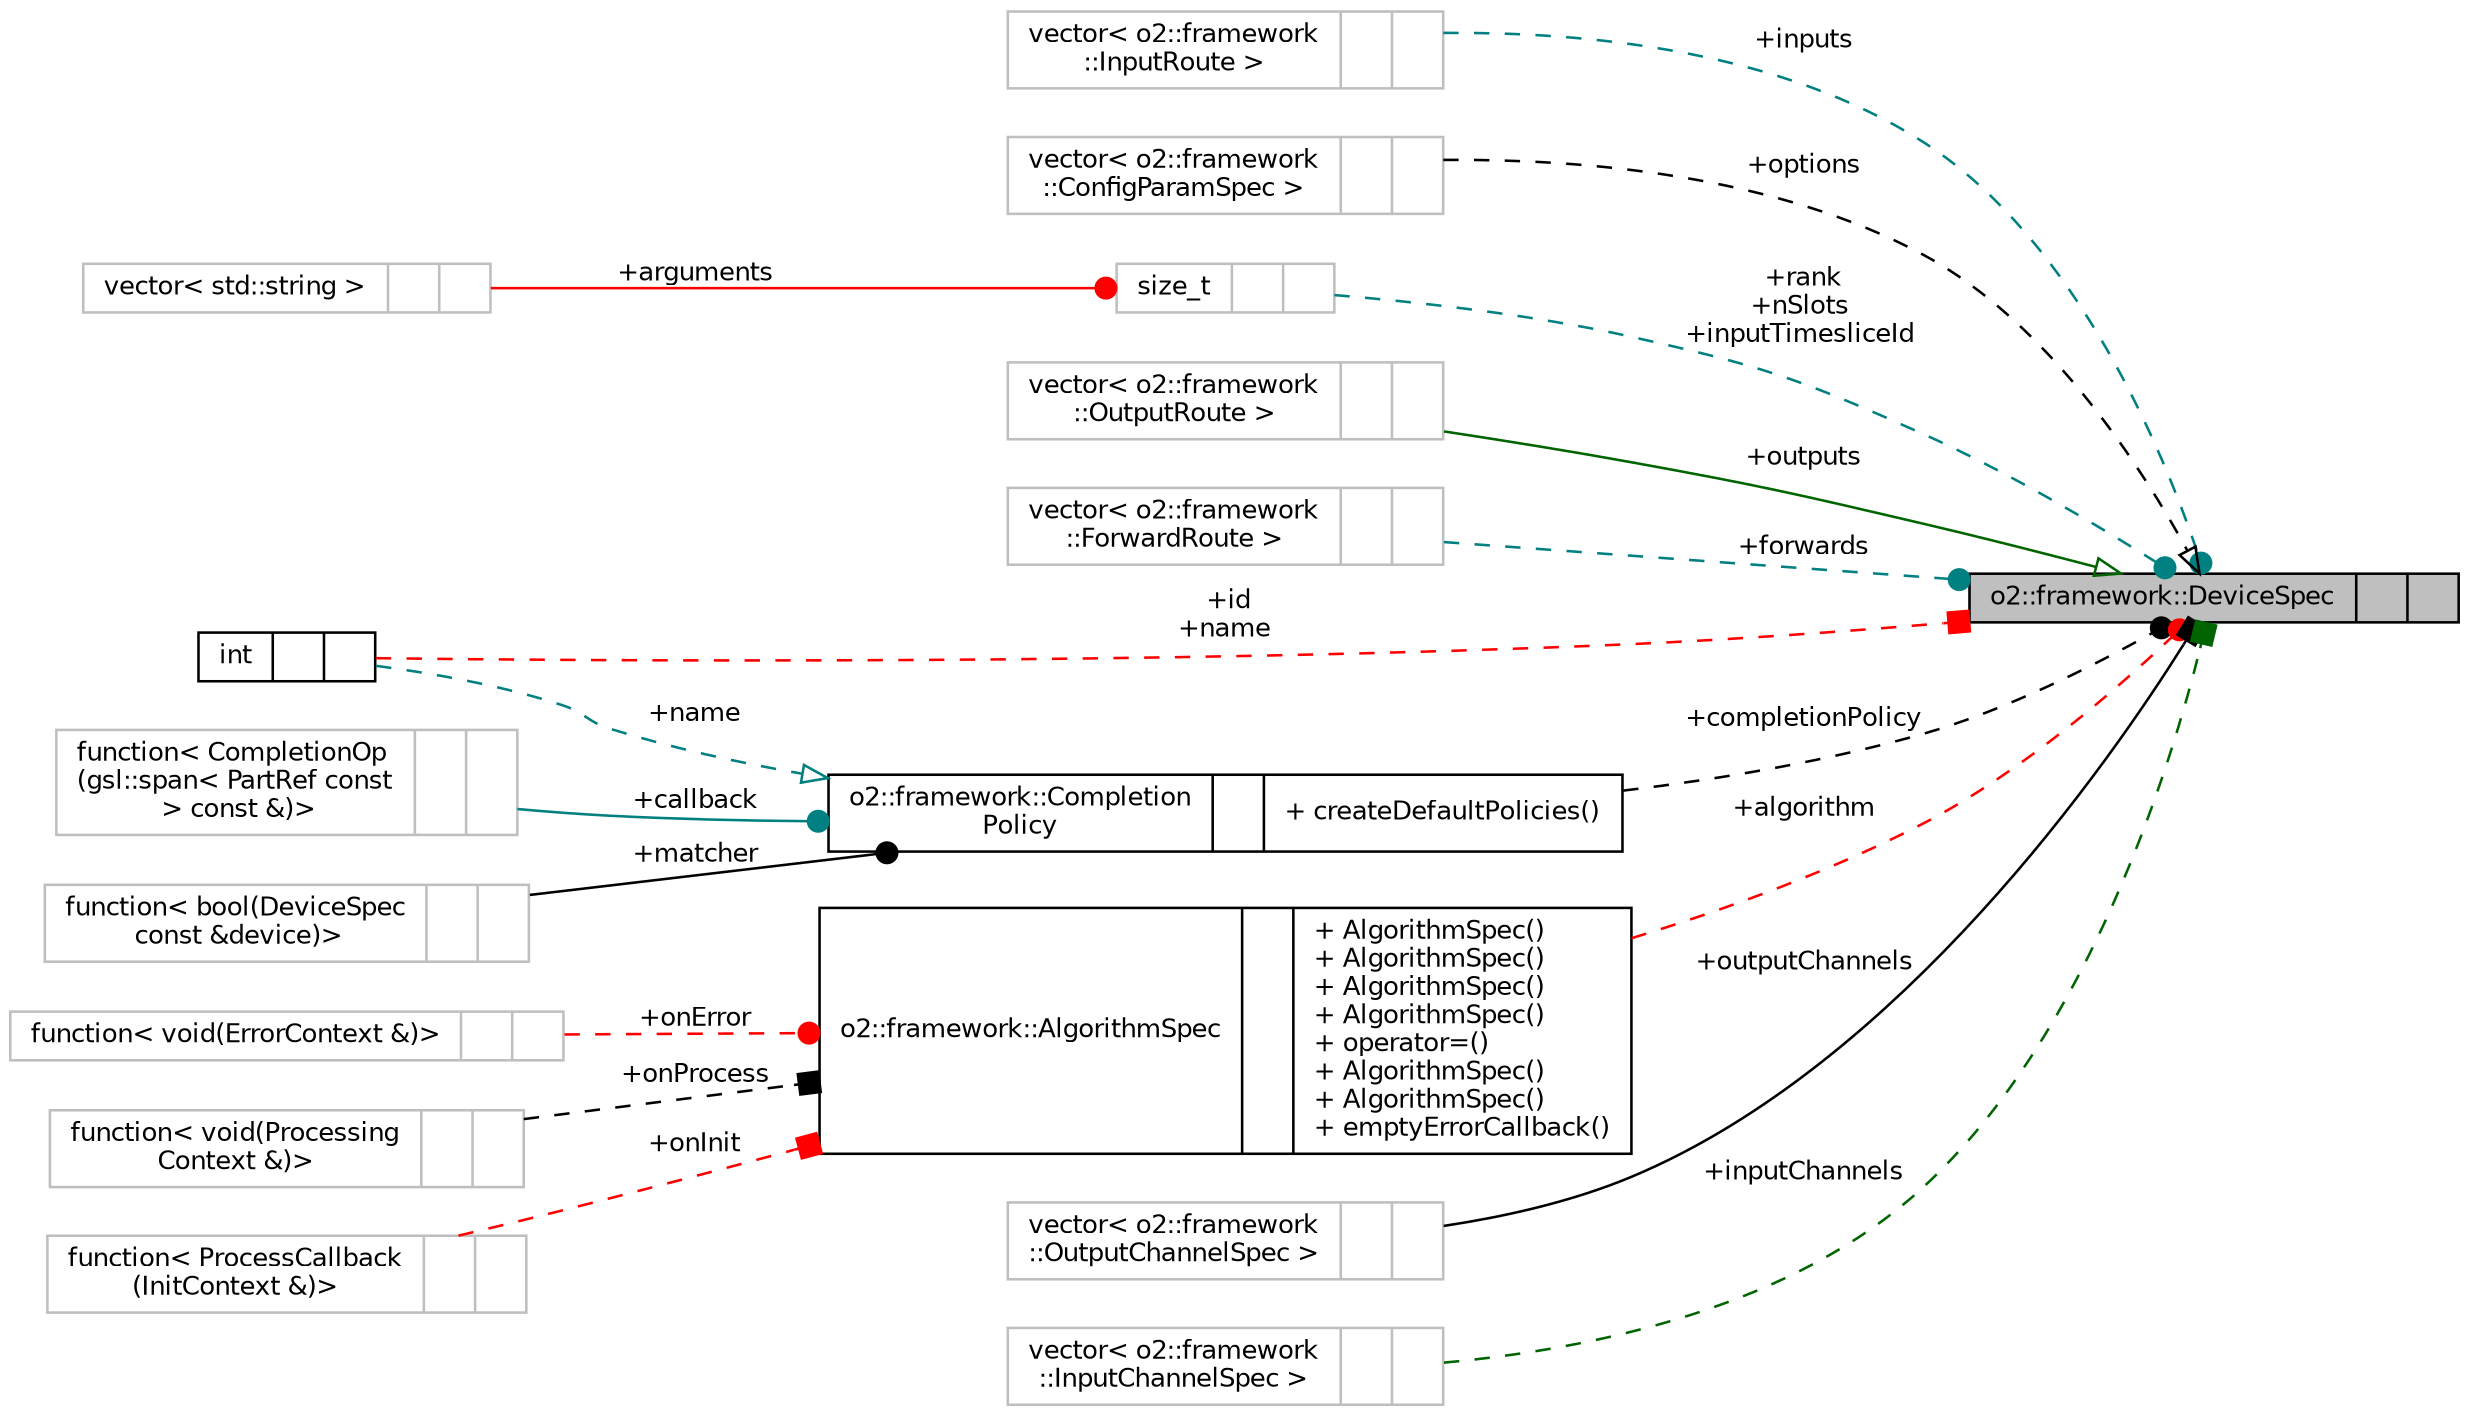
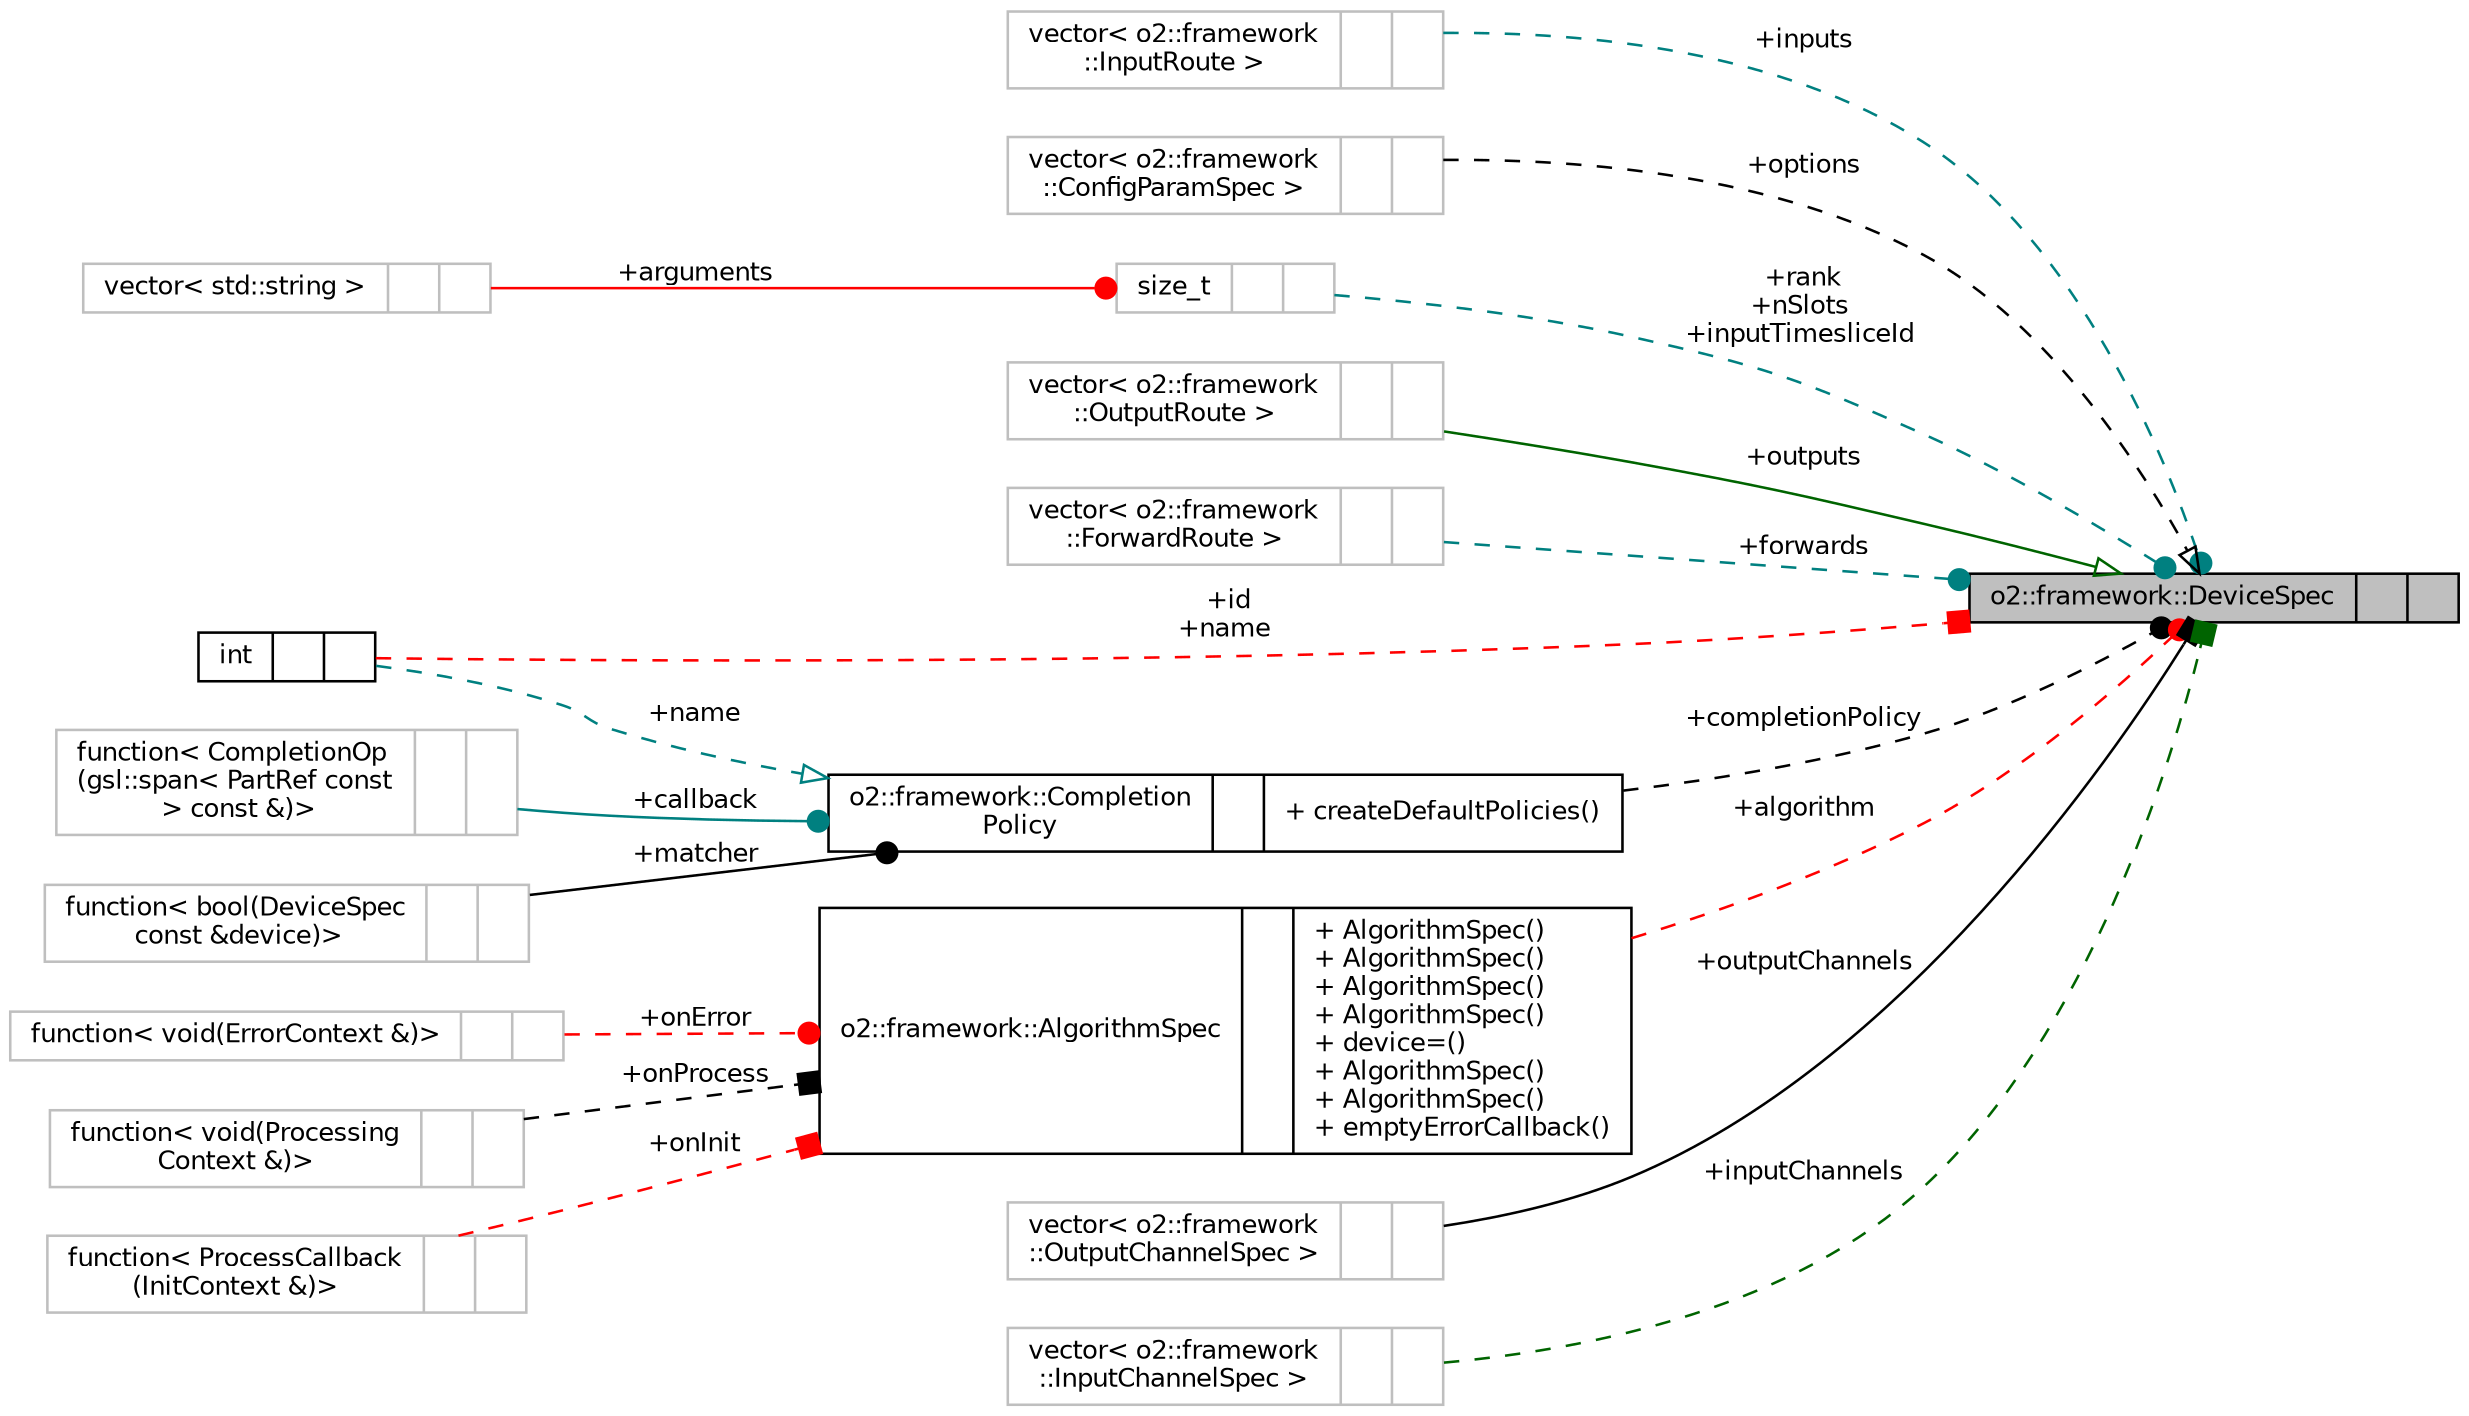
(1402, 1044) -> (1391, 1044)
